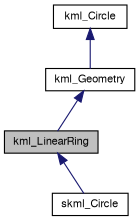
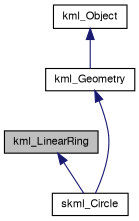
(90, 17) -> (90, 17)
(68, 116) -> (109, 148)
